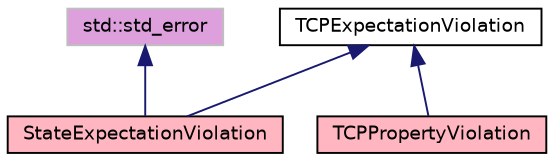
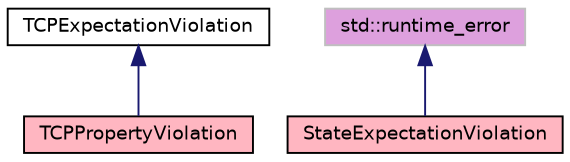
(145, 27) -> (425, 27)
(269, 84) -> none
